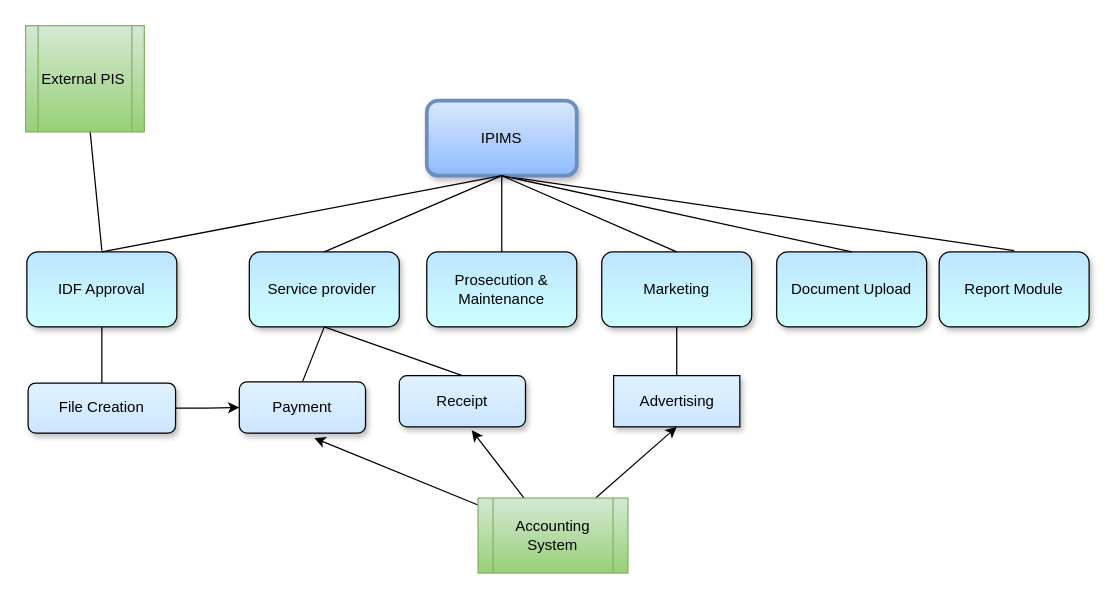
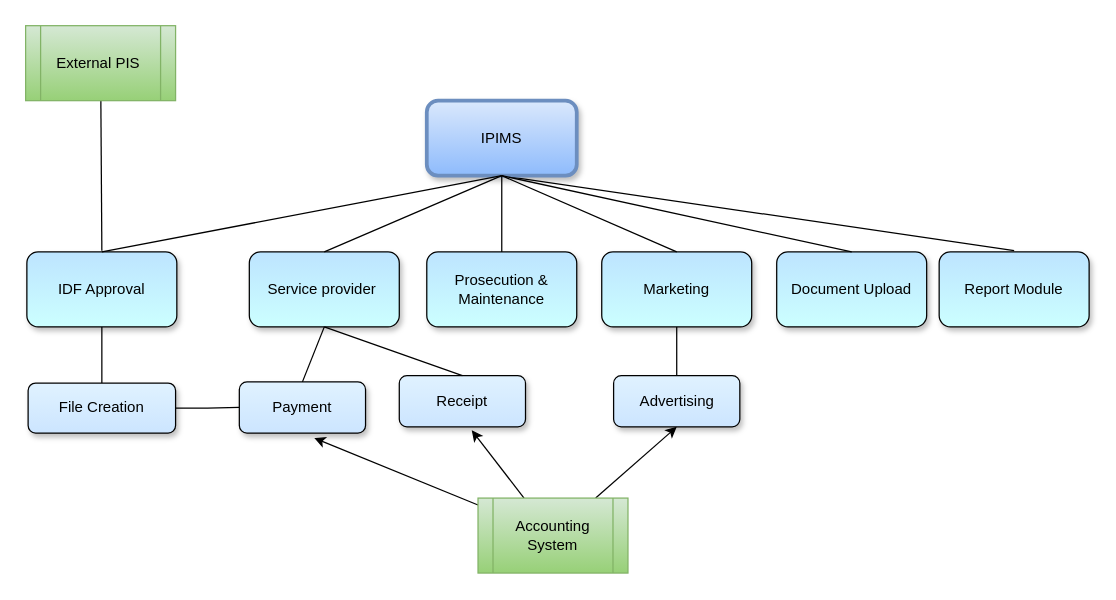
(85, 79) -> (101, 63)
(677, 401) -> (677, 401)
(229, 408) -> (232, 408)
